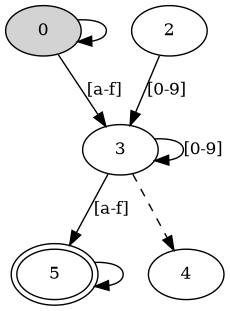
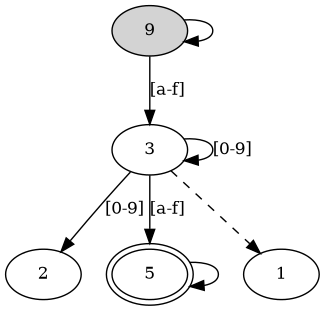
(43, 31) -> (150, 31)
(148, 84) -> (100, 206)
(186, 274) -> (281, 274)
